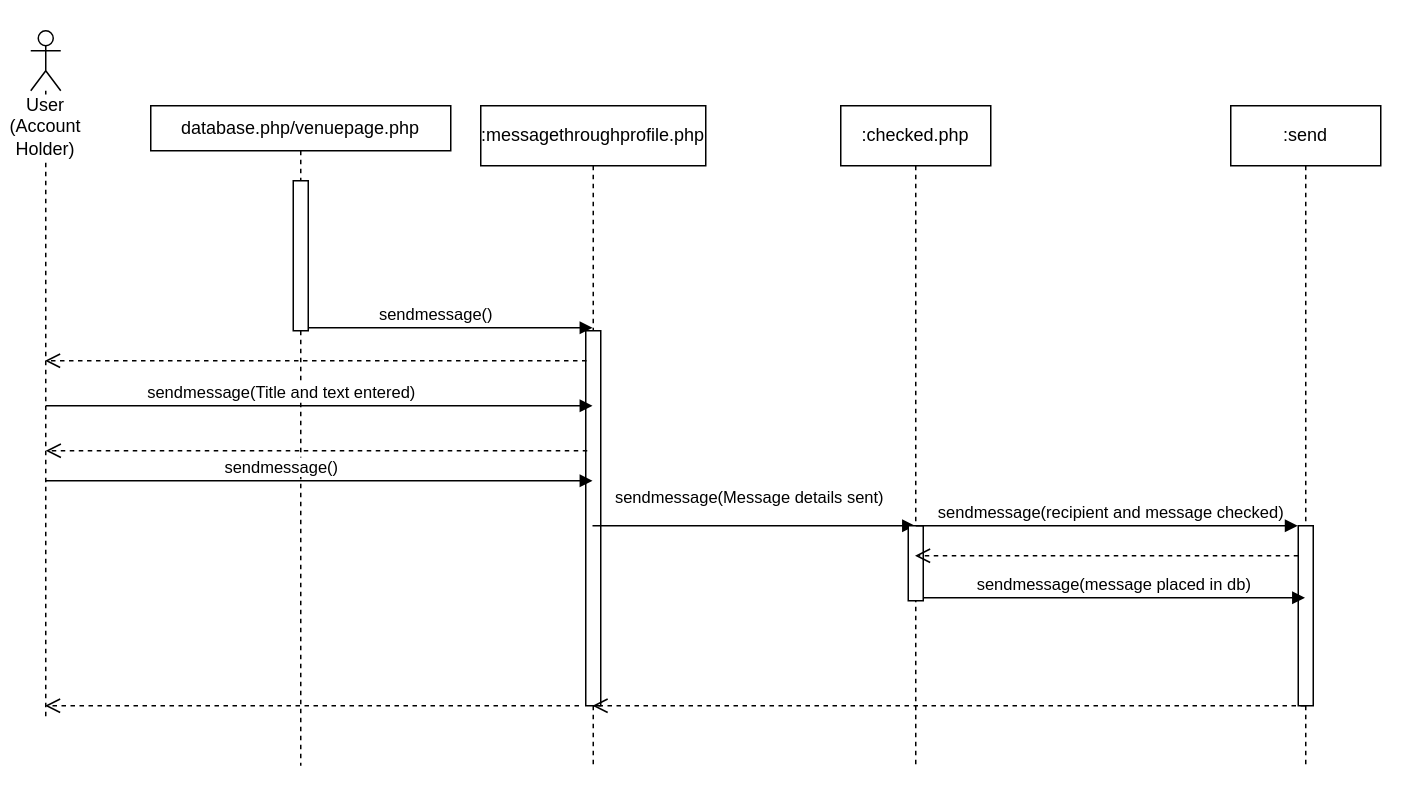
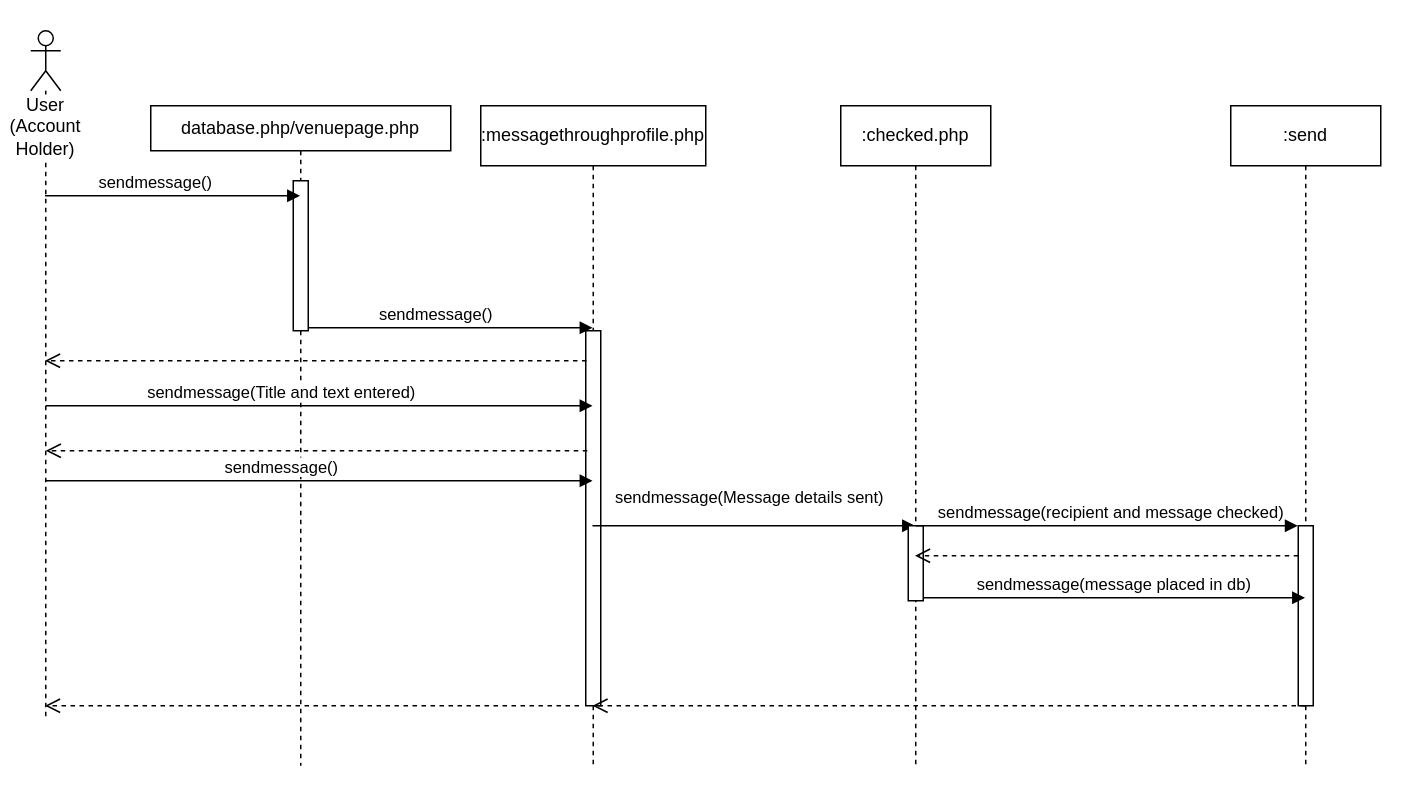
none -> (170, 196)
